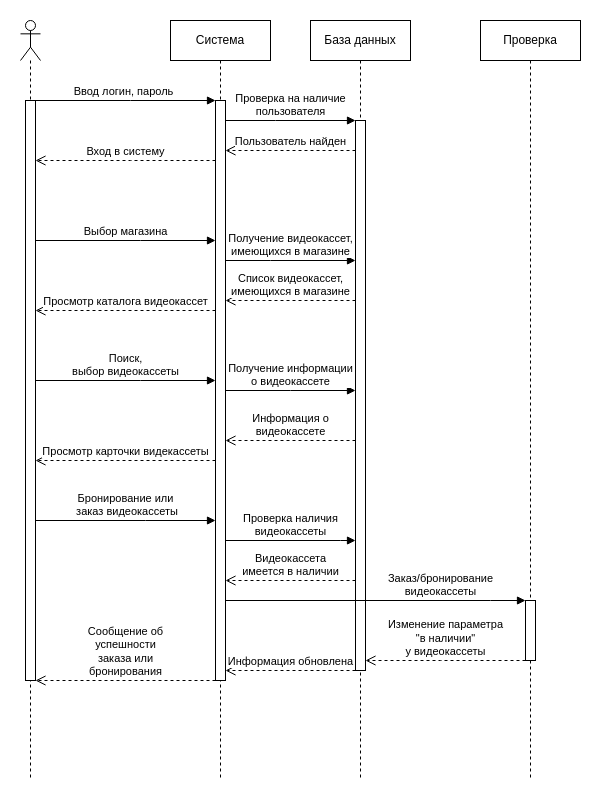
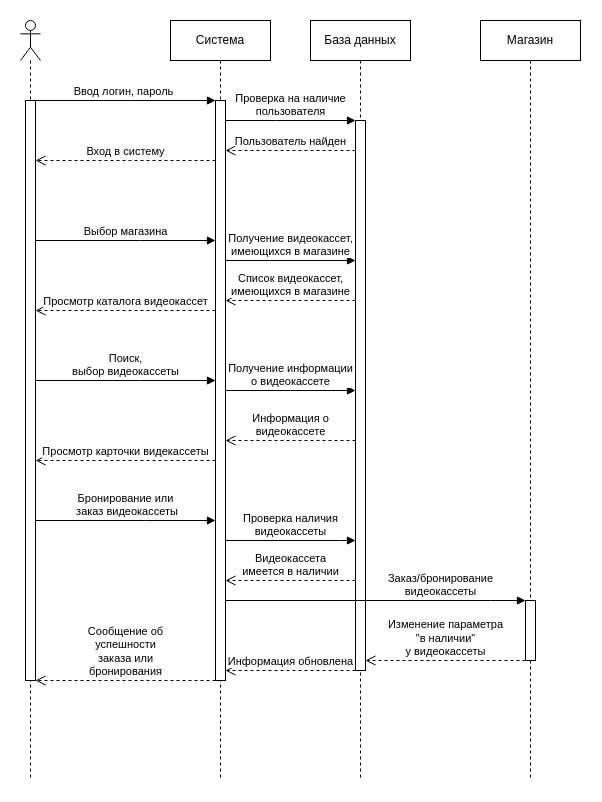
(531, 41) -> (531, 41)
